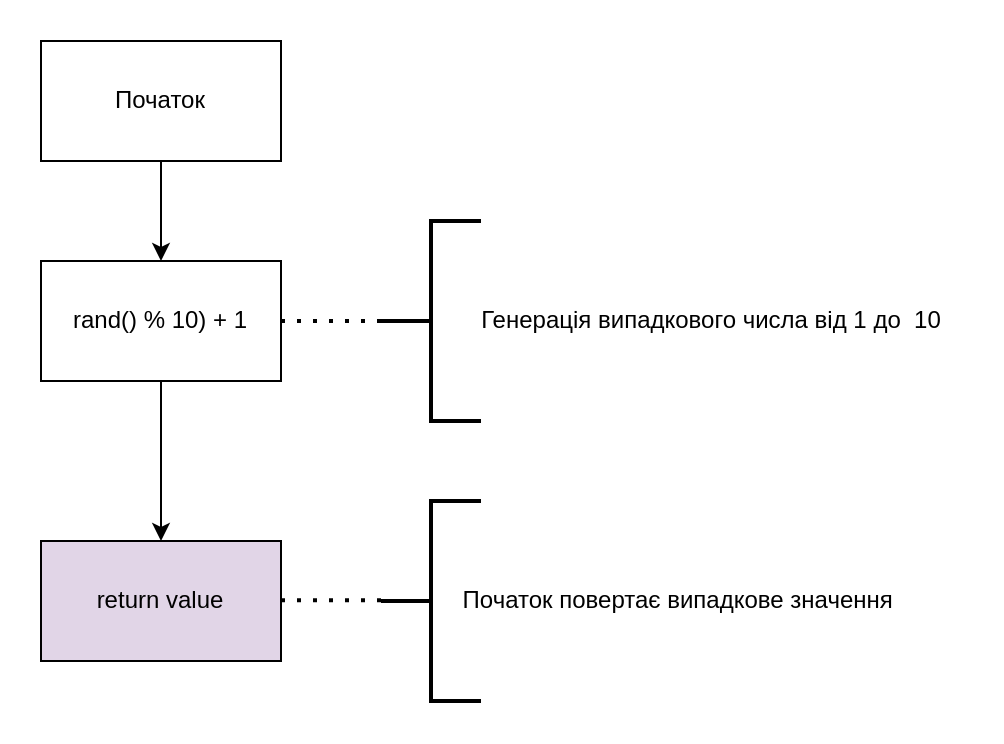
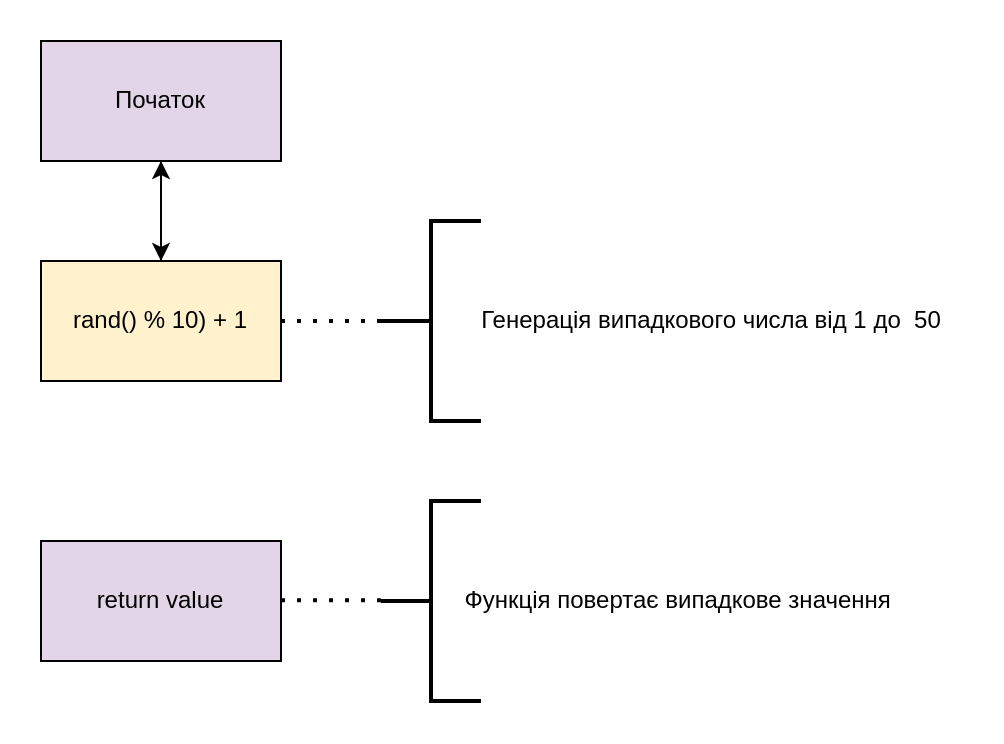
(161, 101) -> (161, 101)
(161, 321) -> (161, 321)
(712, 321) -> (712, 321)
(161, 454) -> (161, 259)
(682, 601) -> (682, 601)
